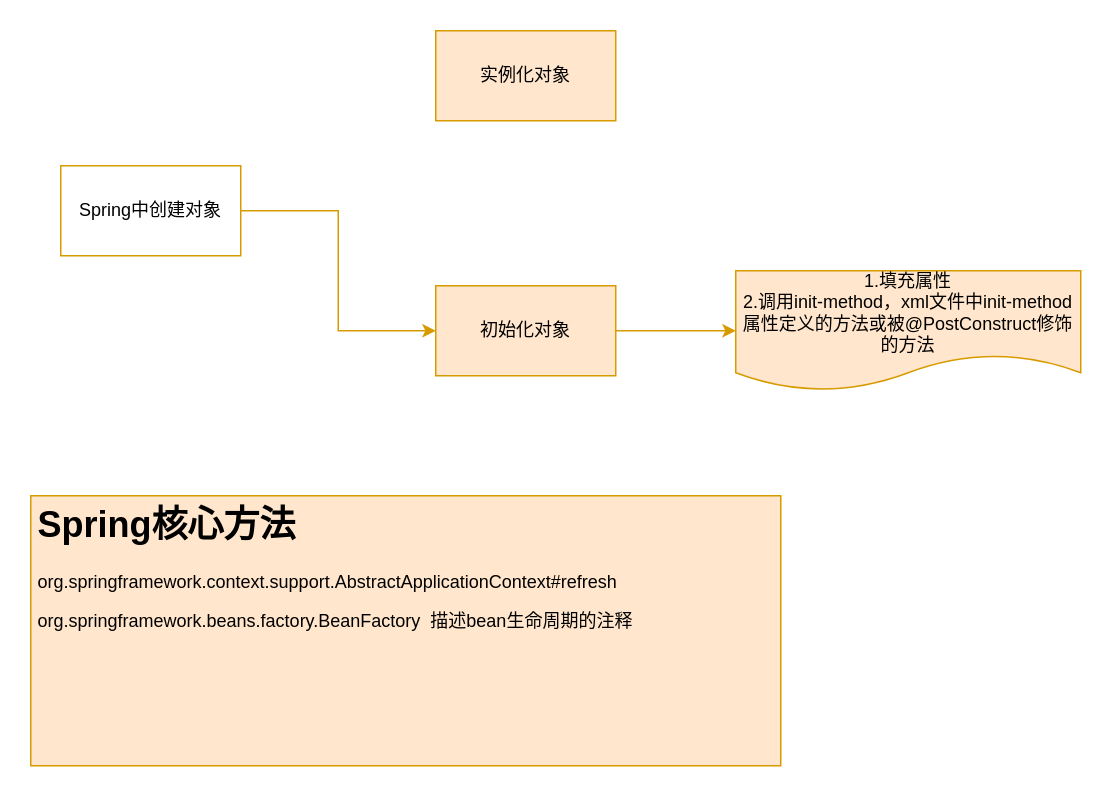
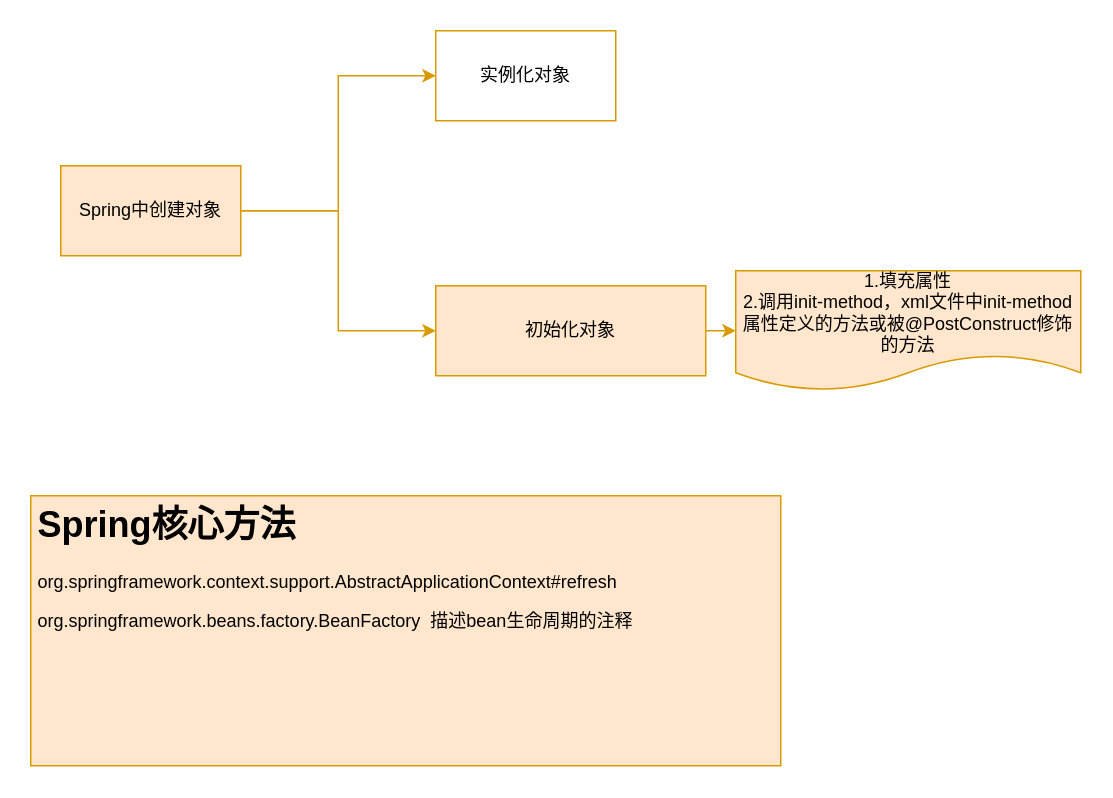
(526, 76) -> (526, 76)
none -> (338, 99)
(151, 211) -> (151, 211)
(526, 331) -> (571, 331)
